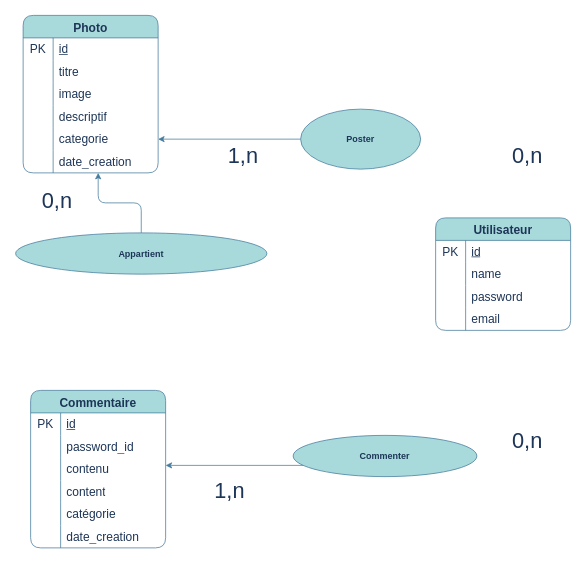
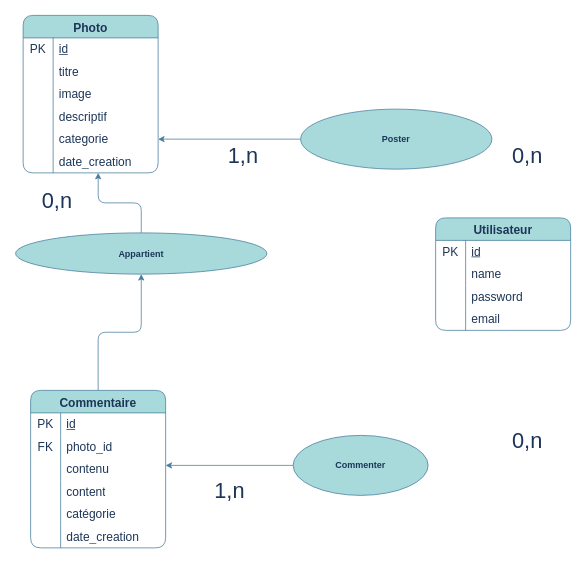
(360, 139) -> (396, 139)
none -> (141, 327)
none -> (45, 447)
(102, 447) -> (92, 447)
(385, 456) -> (360, 465)
